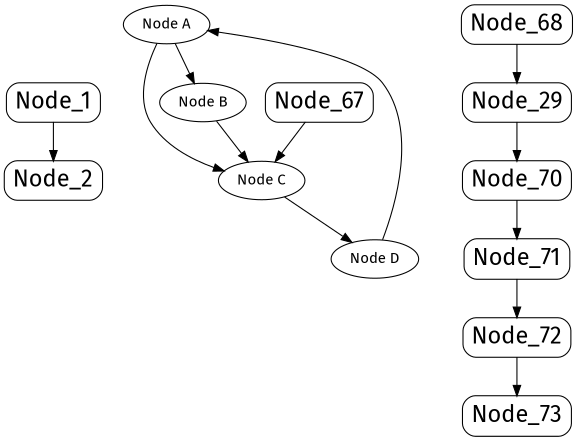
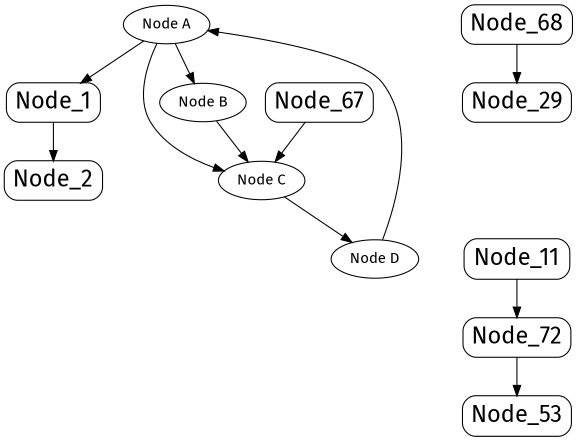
none -> (117, 59)
(517, 181) -> none
(517, 259) -> (517, 259)
(517, 416) -> (517, 416)
